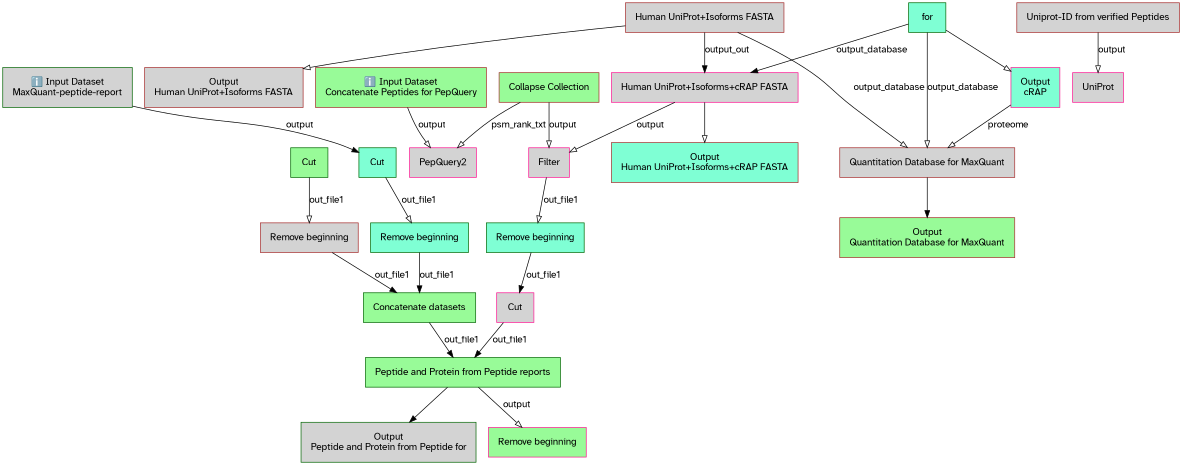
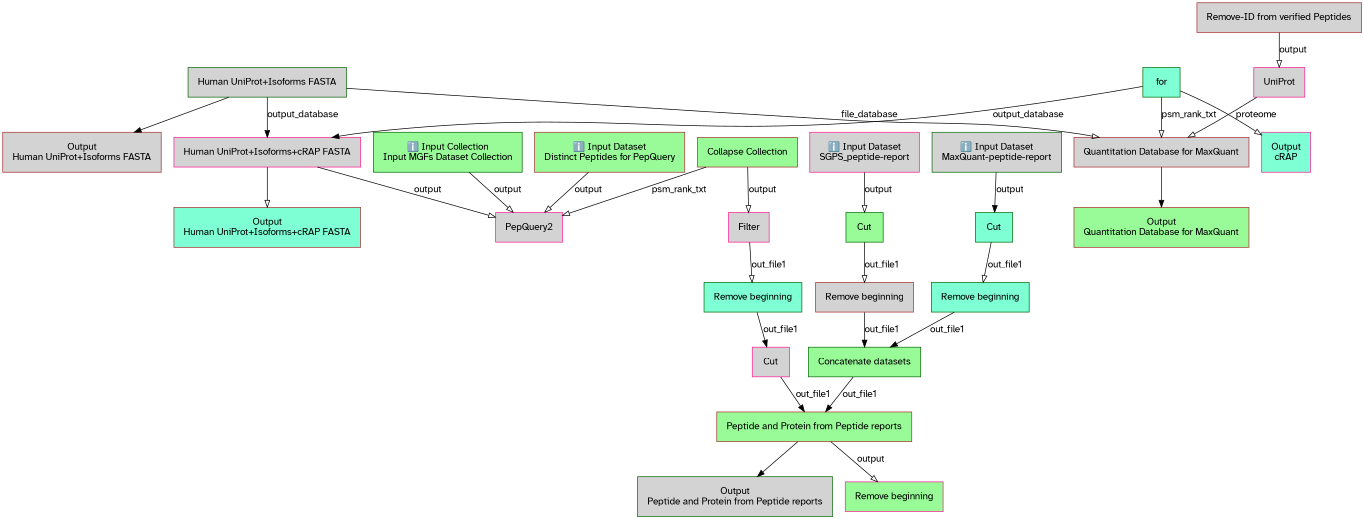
(705, 18) -> (267, 82)
(1098, 18) -> (1279, 18)
(468, 44) -> (185, 114)
(727, 50) -> (303, 115)
(401, 87) -> (610, 152)
(889, 87) -> (869, 115)
(963, 87) -> (1189, 115)
(982, 124) -> (1224, 117)
(625, 126) -> (403, 191)
none -> (448, 152)
none -> (865, 152)
(463, 372) -> (814, 427)
(389, 442) -> (735, 497)
